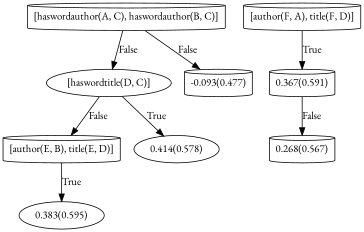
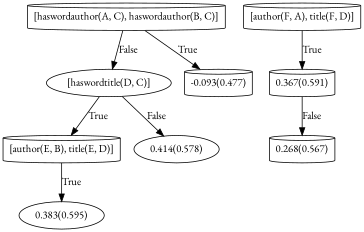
(188, 50) -> (188, 50)
(98, 116) -> (98, 116)
(156, 116) -> (156, 116)
